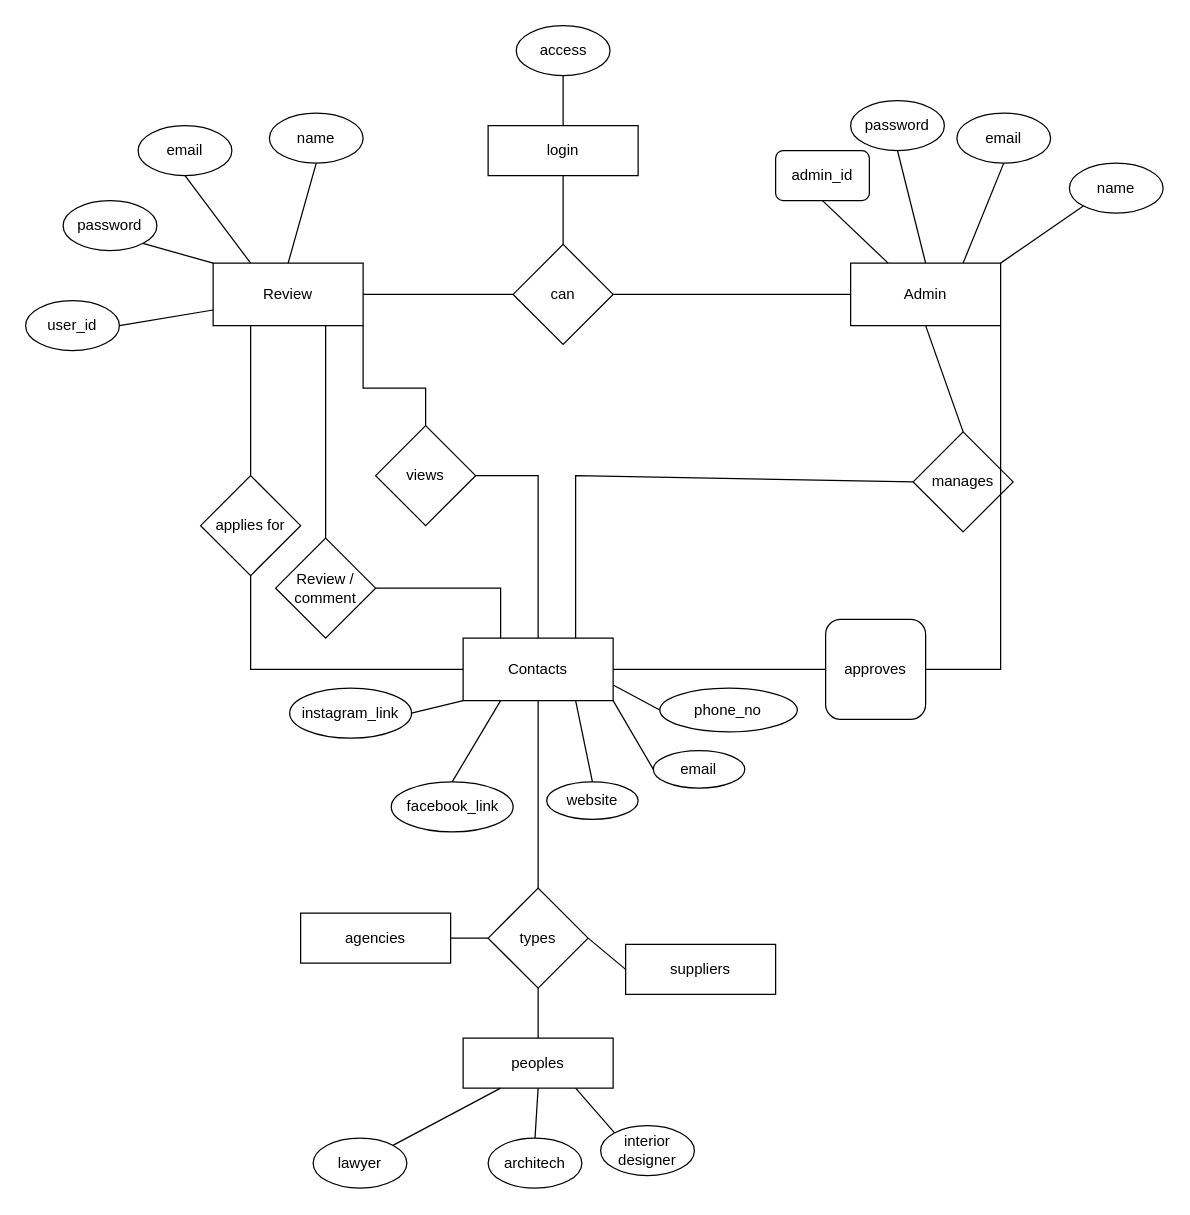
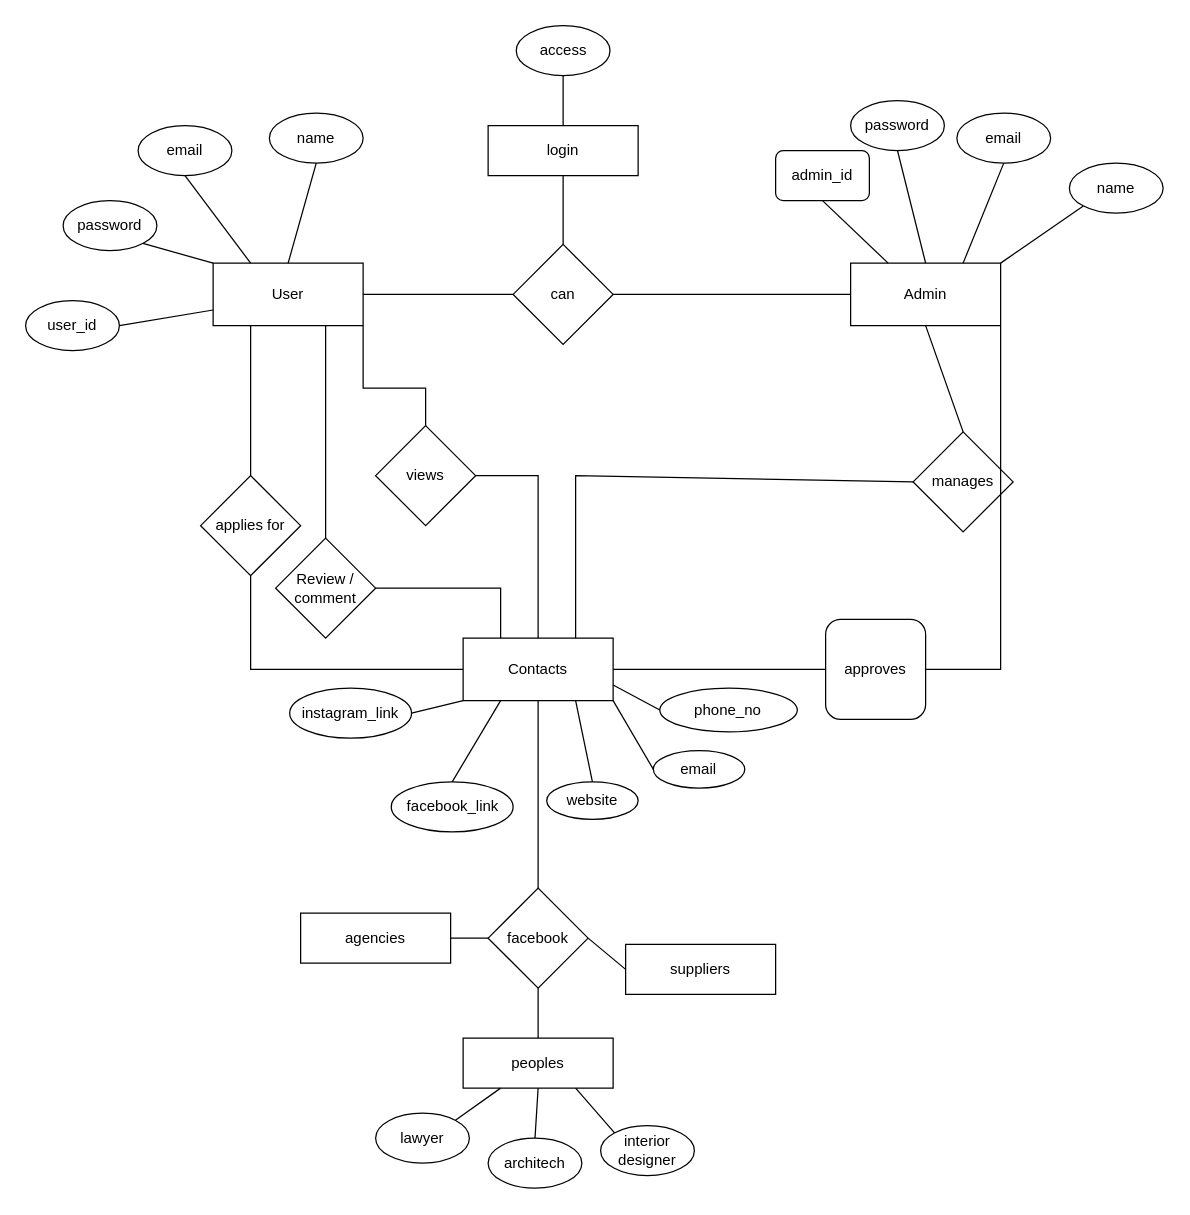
(288, 294) -> (288, 294)
(538, 938) -> (538, 938)
(360, 1163) -> (423, 1138)
